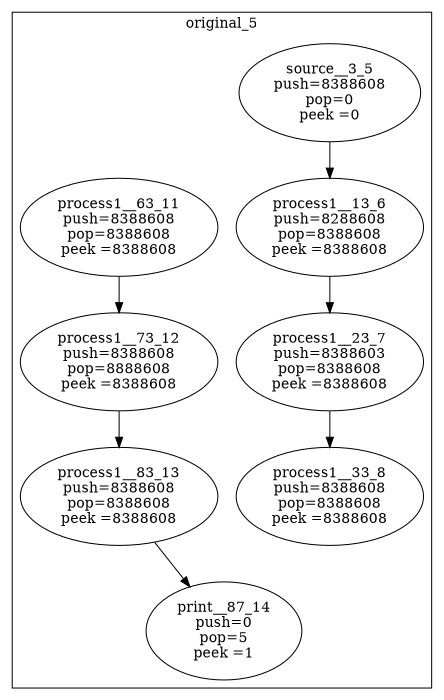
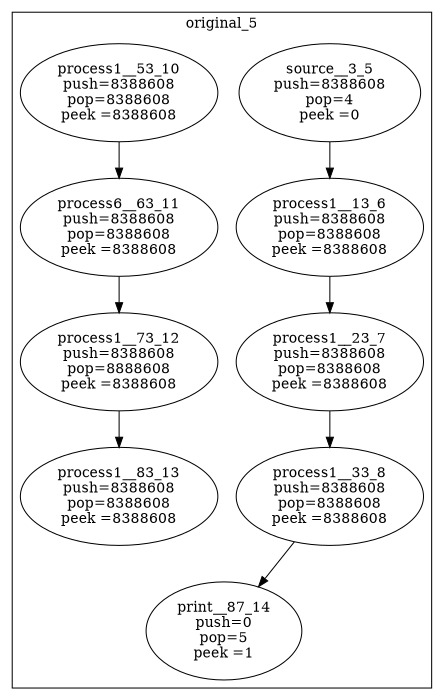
none -> (119, 93)
(330, 93) -> (330, 93)
(119, 227) -> (119, 227)
(330, 227) -> (330, 227)
(330, 362) -> (330, 362)
(169, 560) -> (280, 560)
